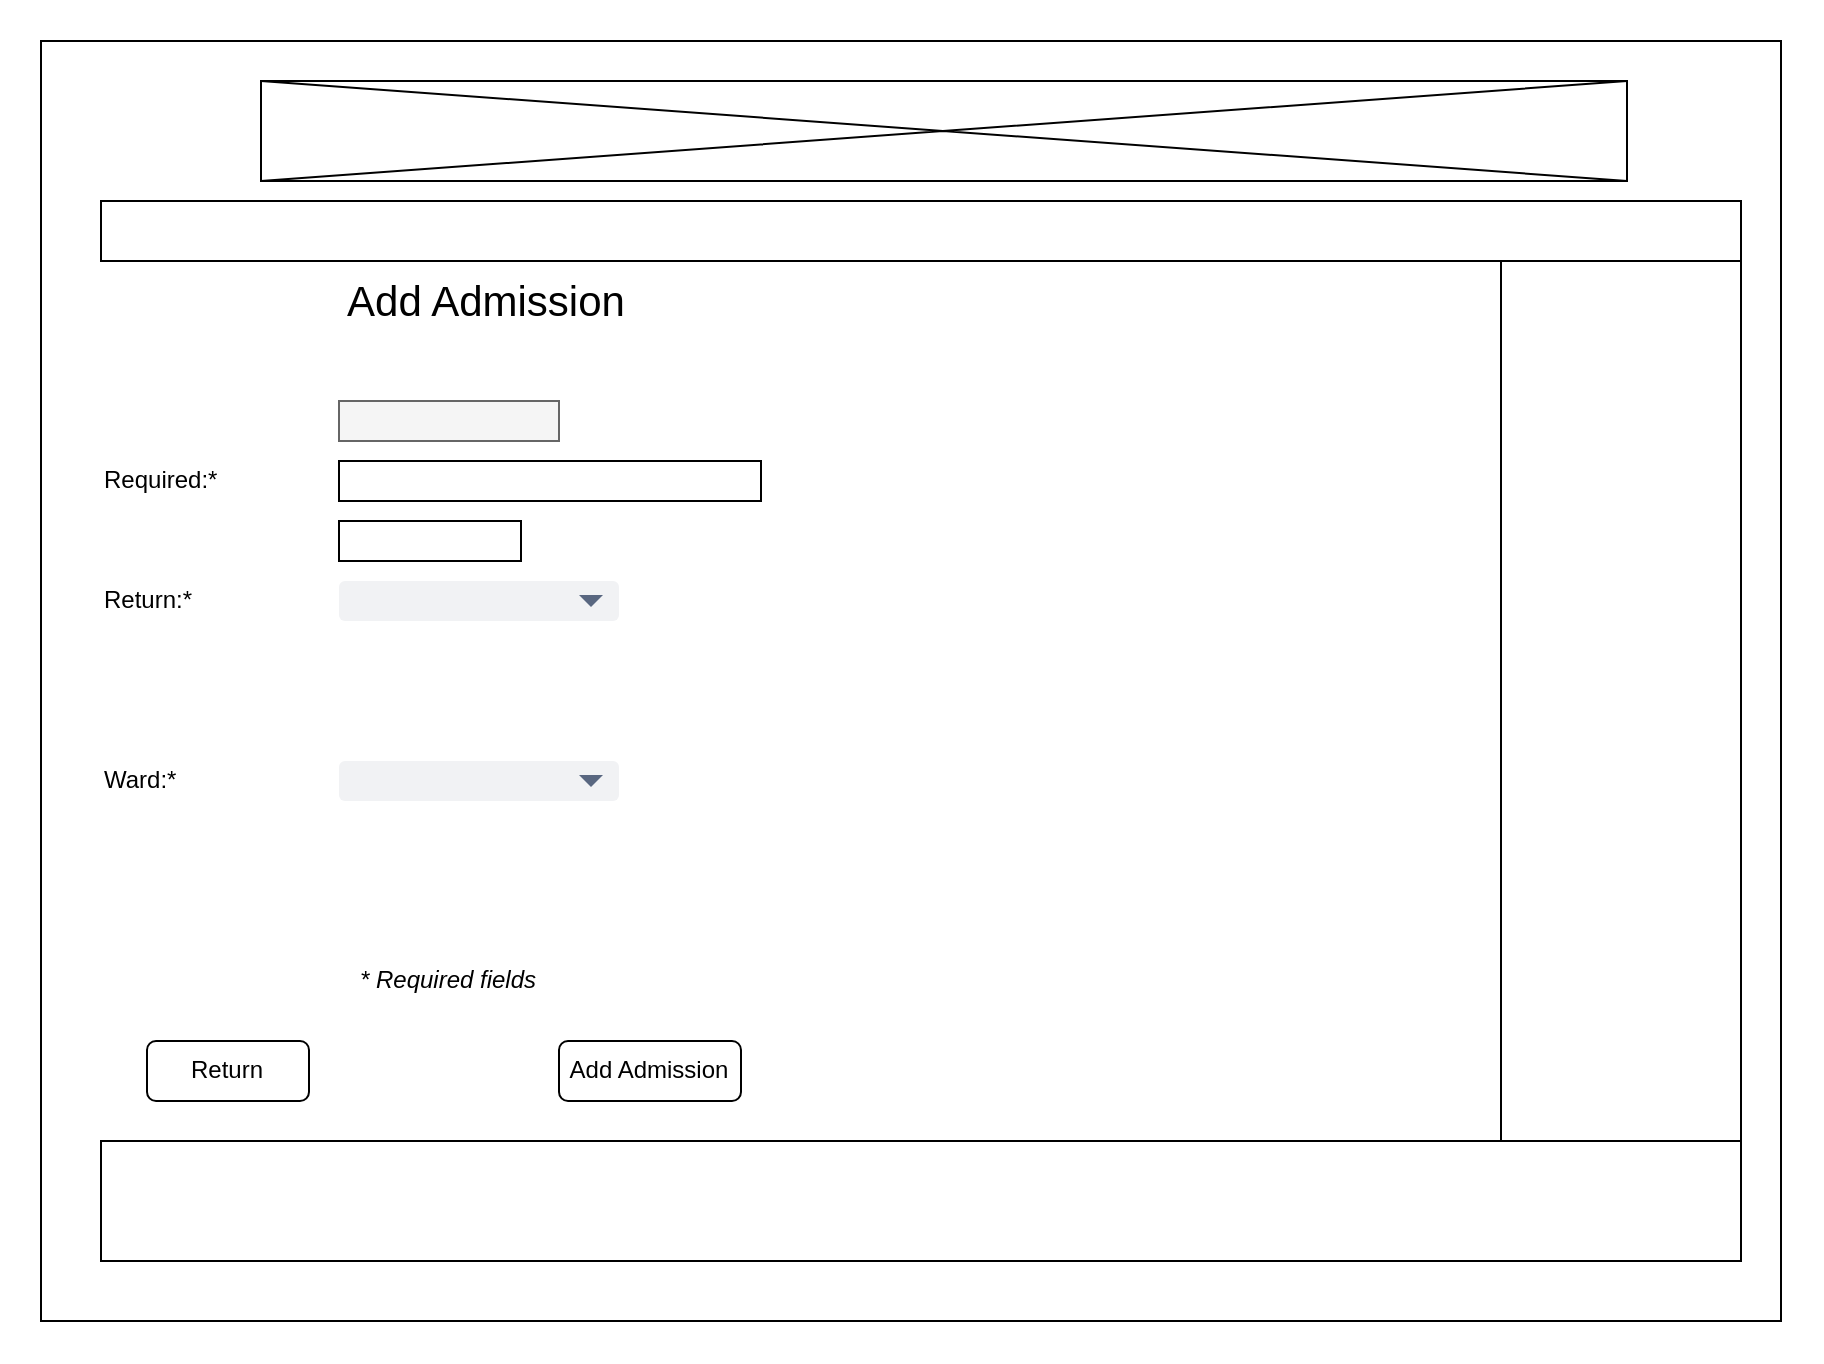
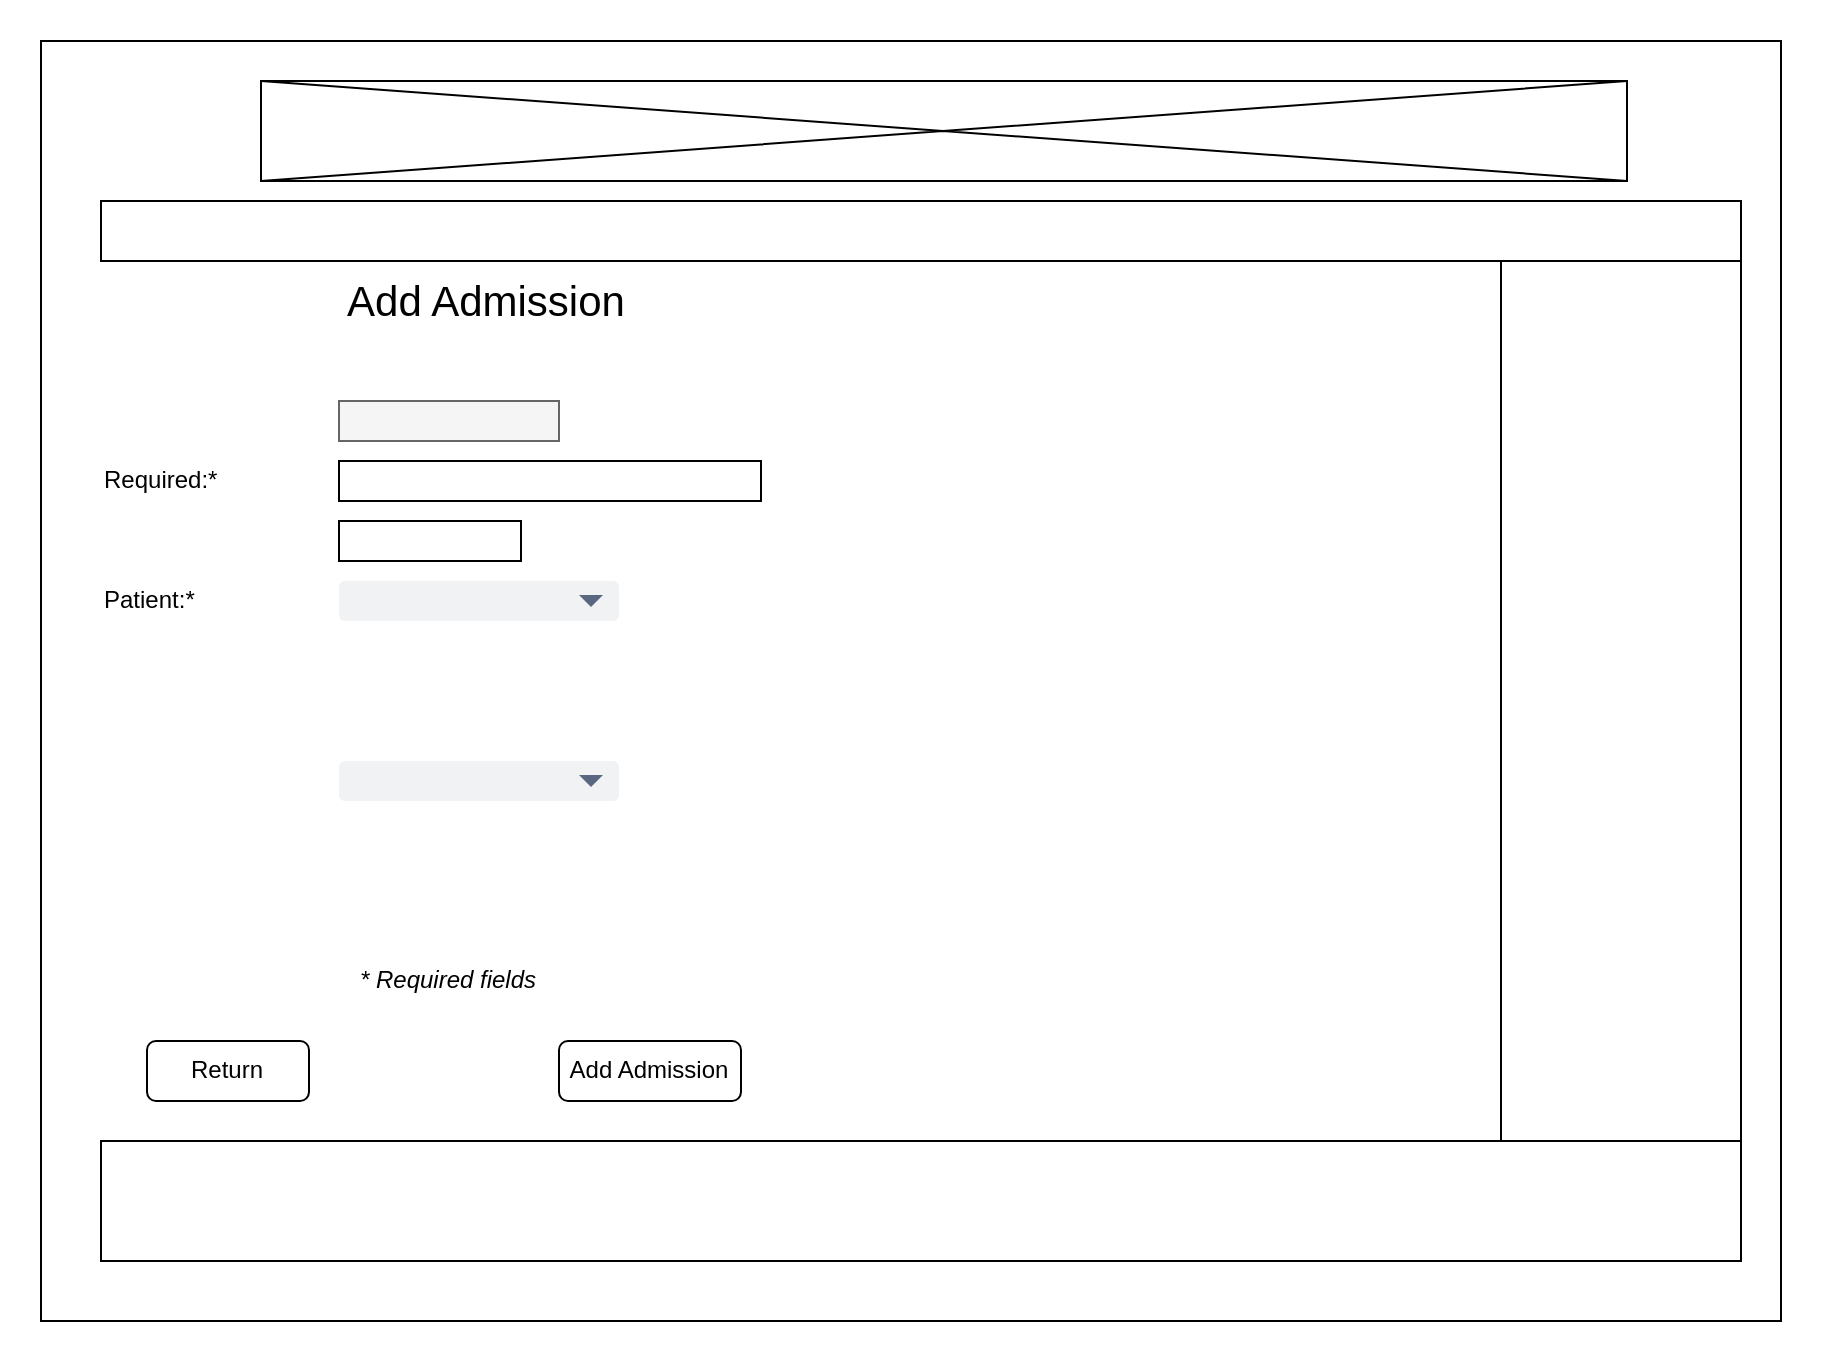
(156, 601) -> (159, 601)
(201, 781) -> none
